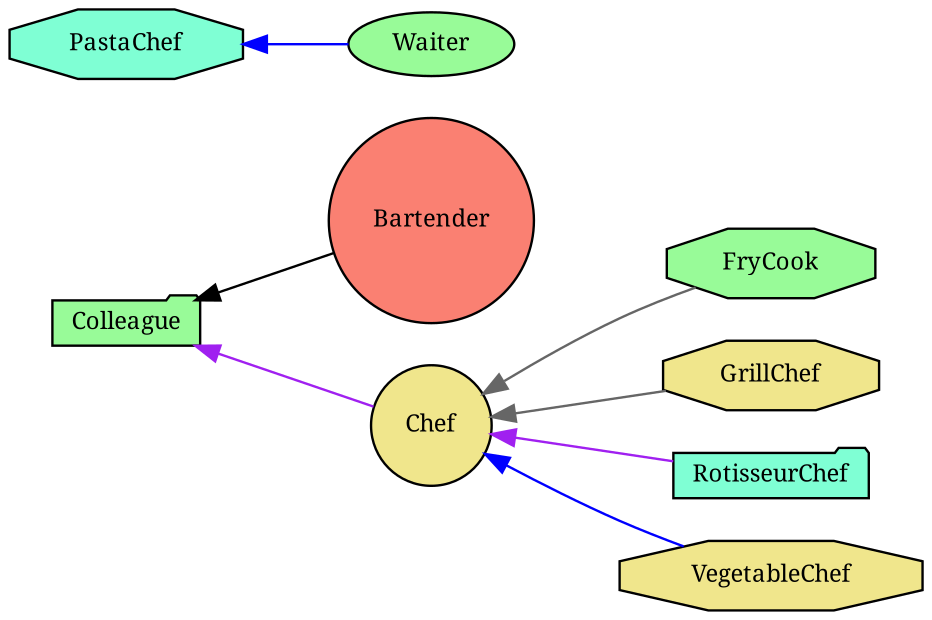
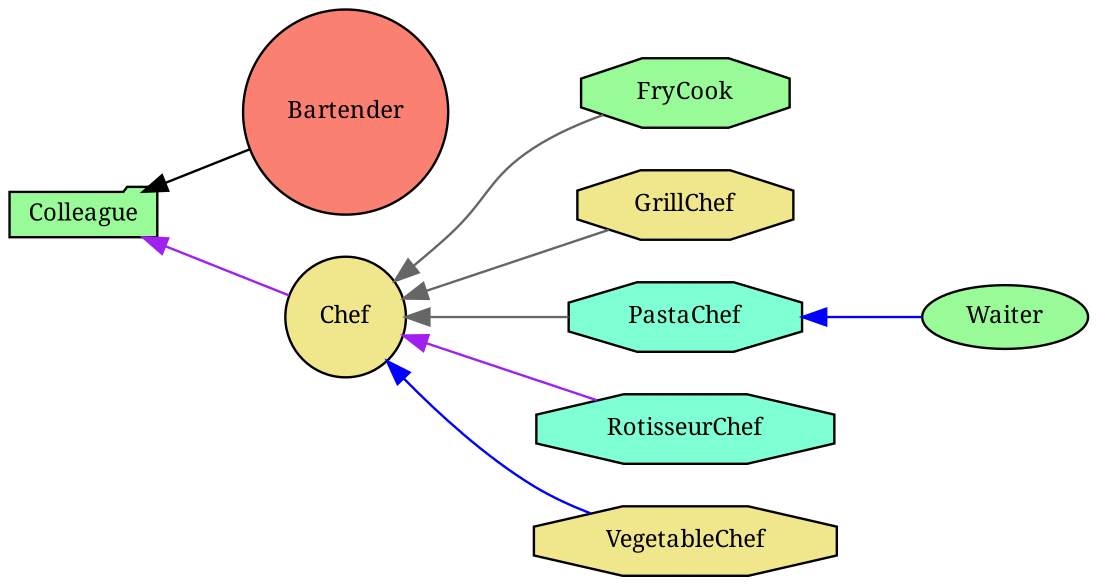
none -> (499, 317)
(771, 476) -> (685, 429)
